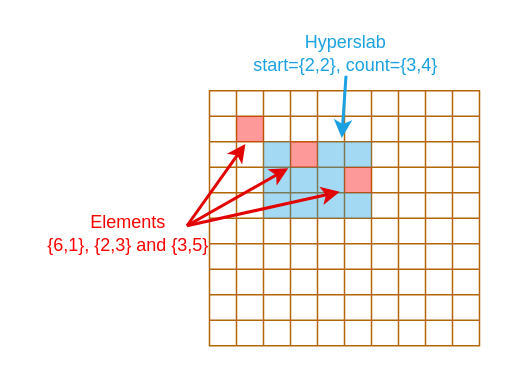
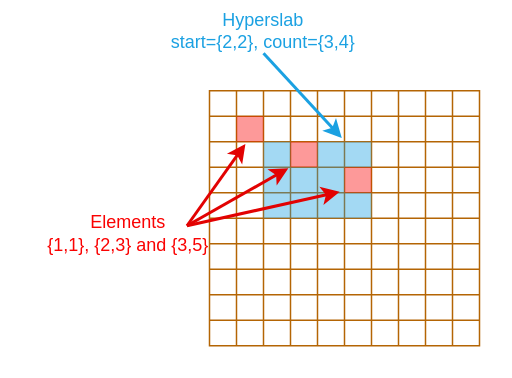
(346, 53) -> (263, 31)
(128, 233) -> (128, 233)
